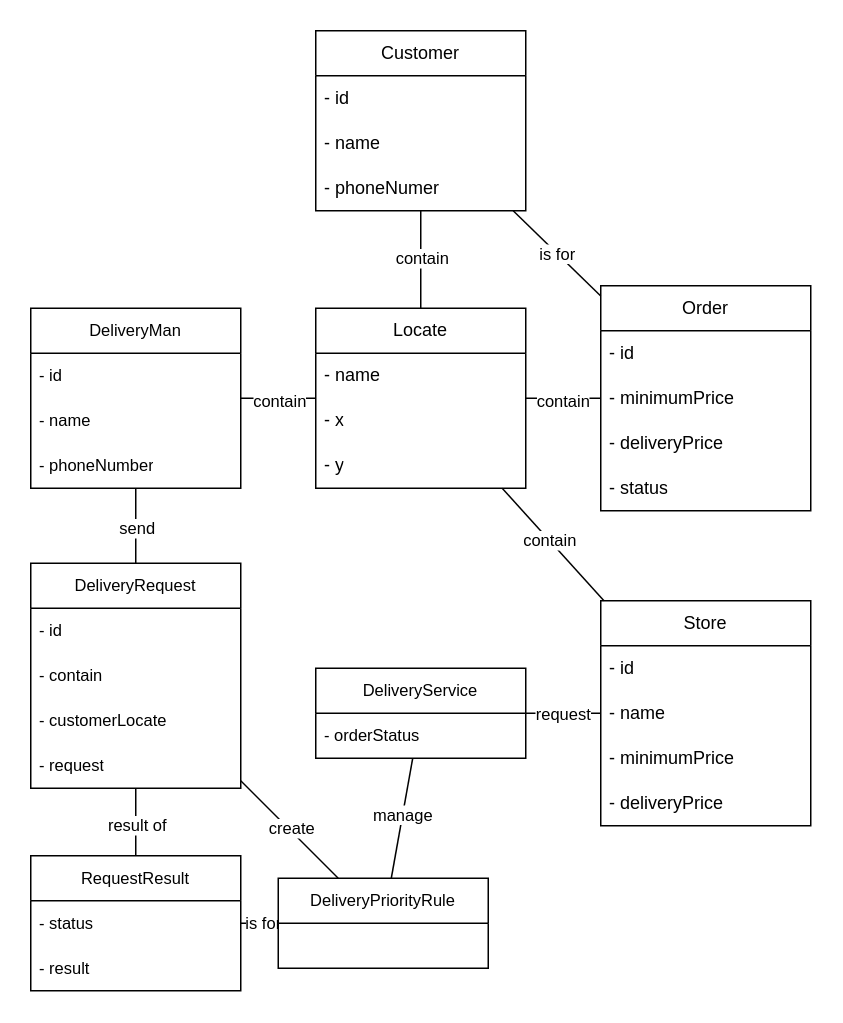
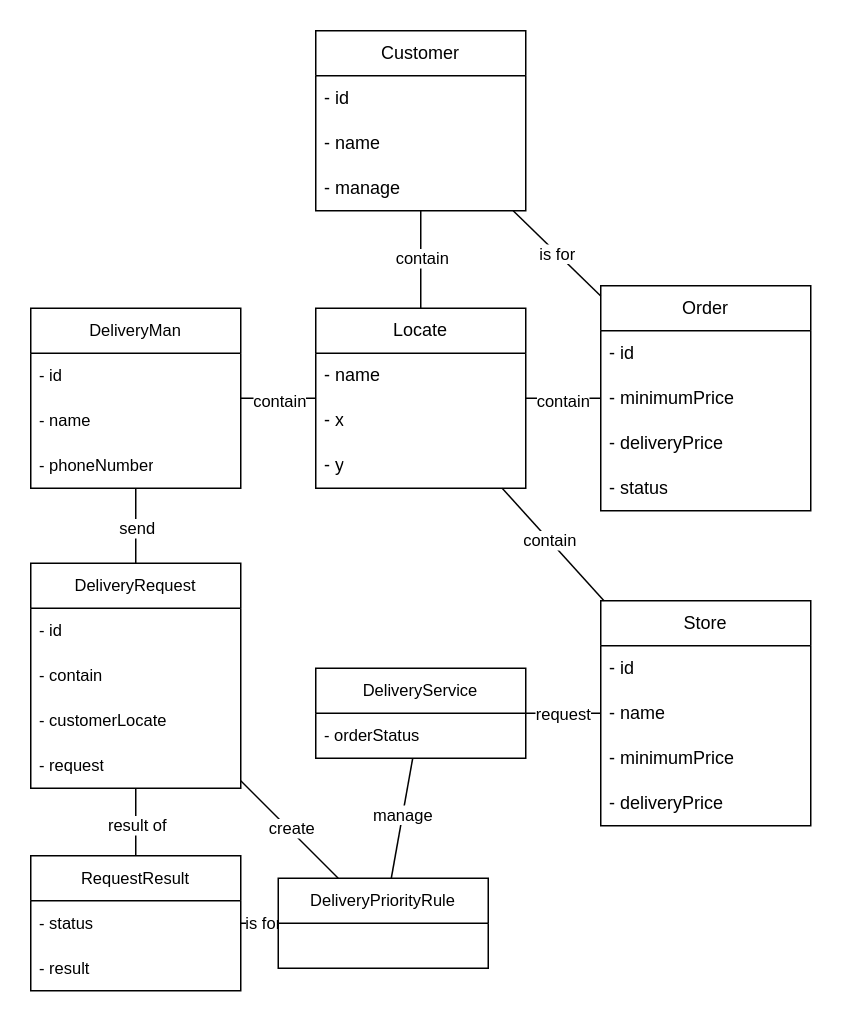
(383, 188) -> (363, 188)
